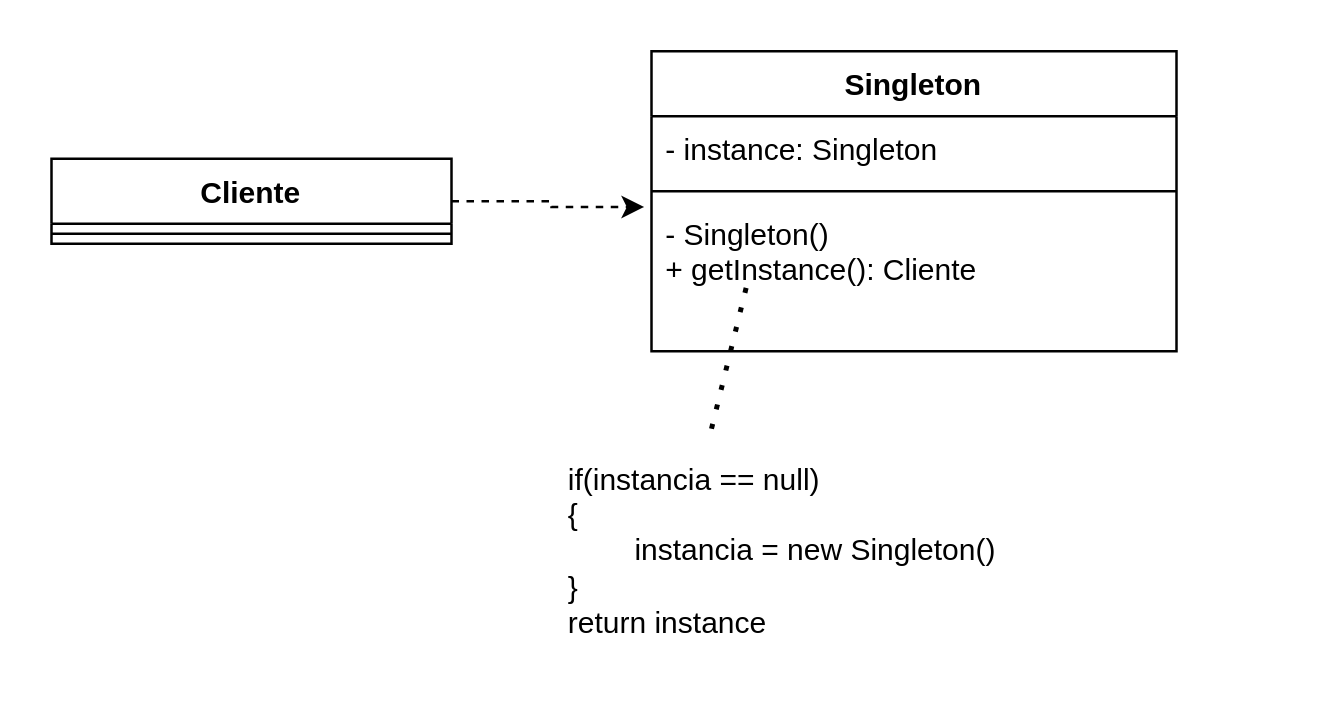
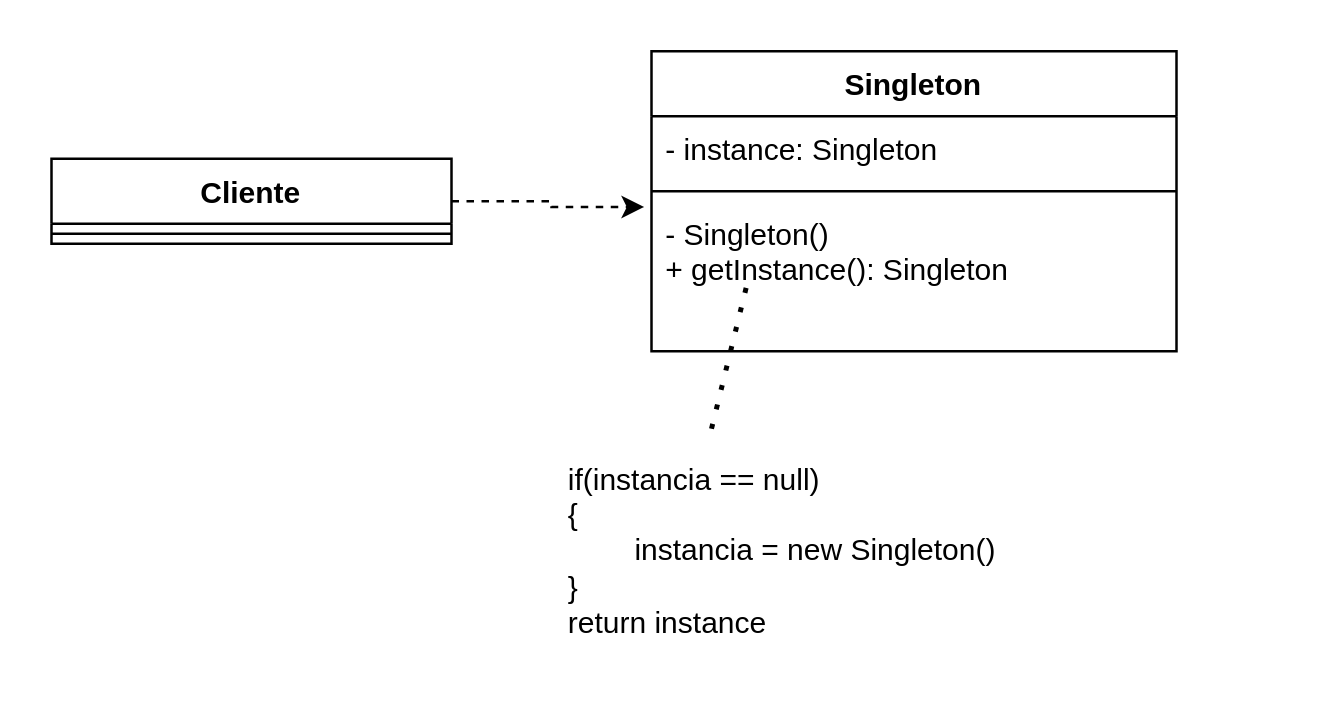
(763, 235) -> (763, 235)
